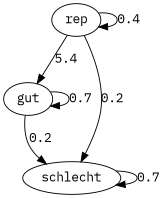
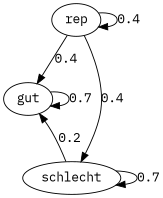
(66, 59) -> (66, 59)
(112, 99) -> (112, 99)
(27, 139) -> (57, 141)
